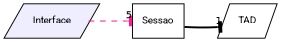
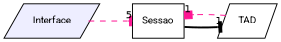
none -> (210, 15)
